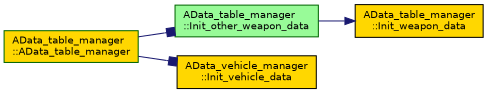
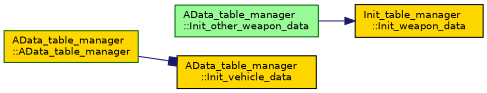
(419, 21) -> (419, 21)
(151, 35) -> none
(247, 72) -> (247, 72)
